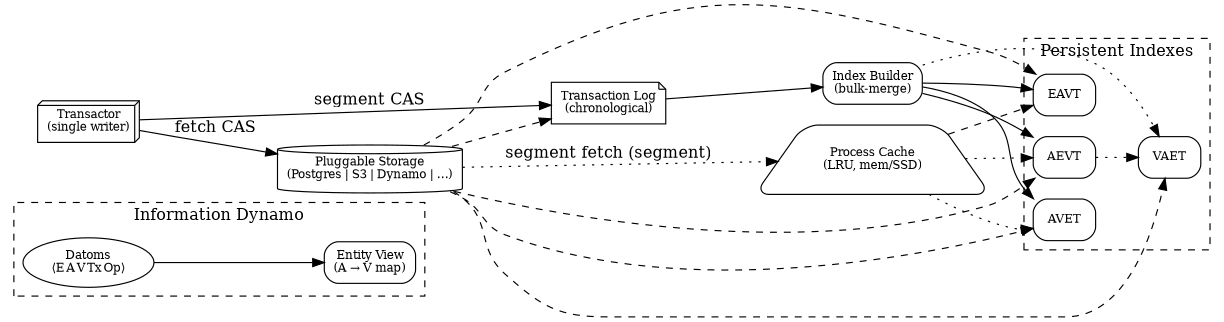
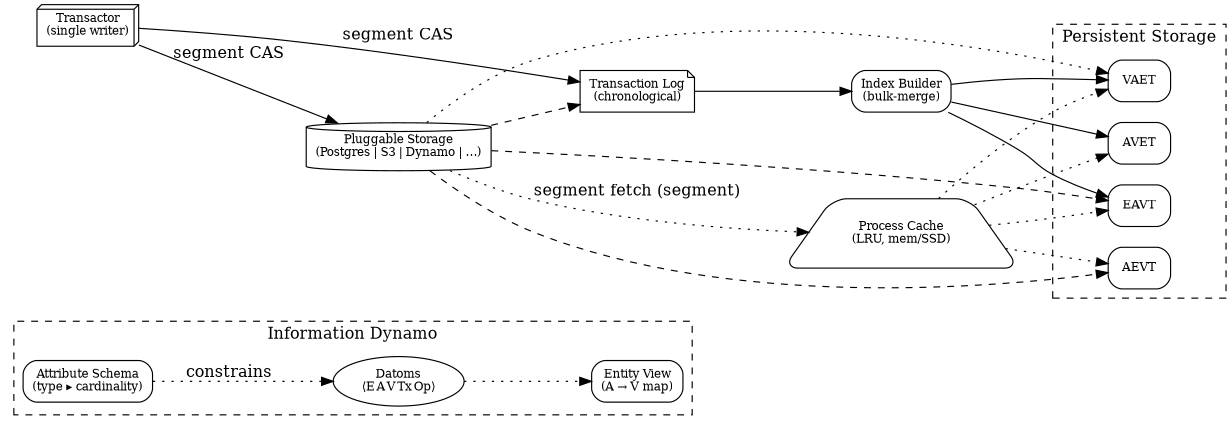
(1052, 51) -> (1024, 79)
(1117, 52) -> (1139, 38)
(974, 108) -> none
(985, 122) -> (1043, 219)
(216, 128) -> (229, 54)
(1111, 157) -> (1013, 138)
(233, 263) -> (522, 381)
(728, 270) -> none
(815, 317) -> (753, 32)
none -> (88, 381)
